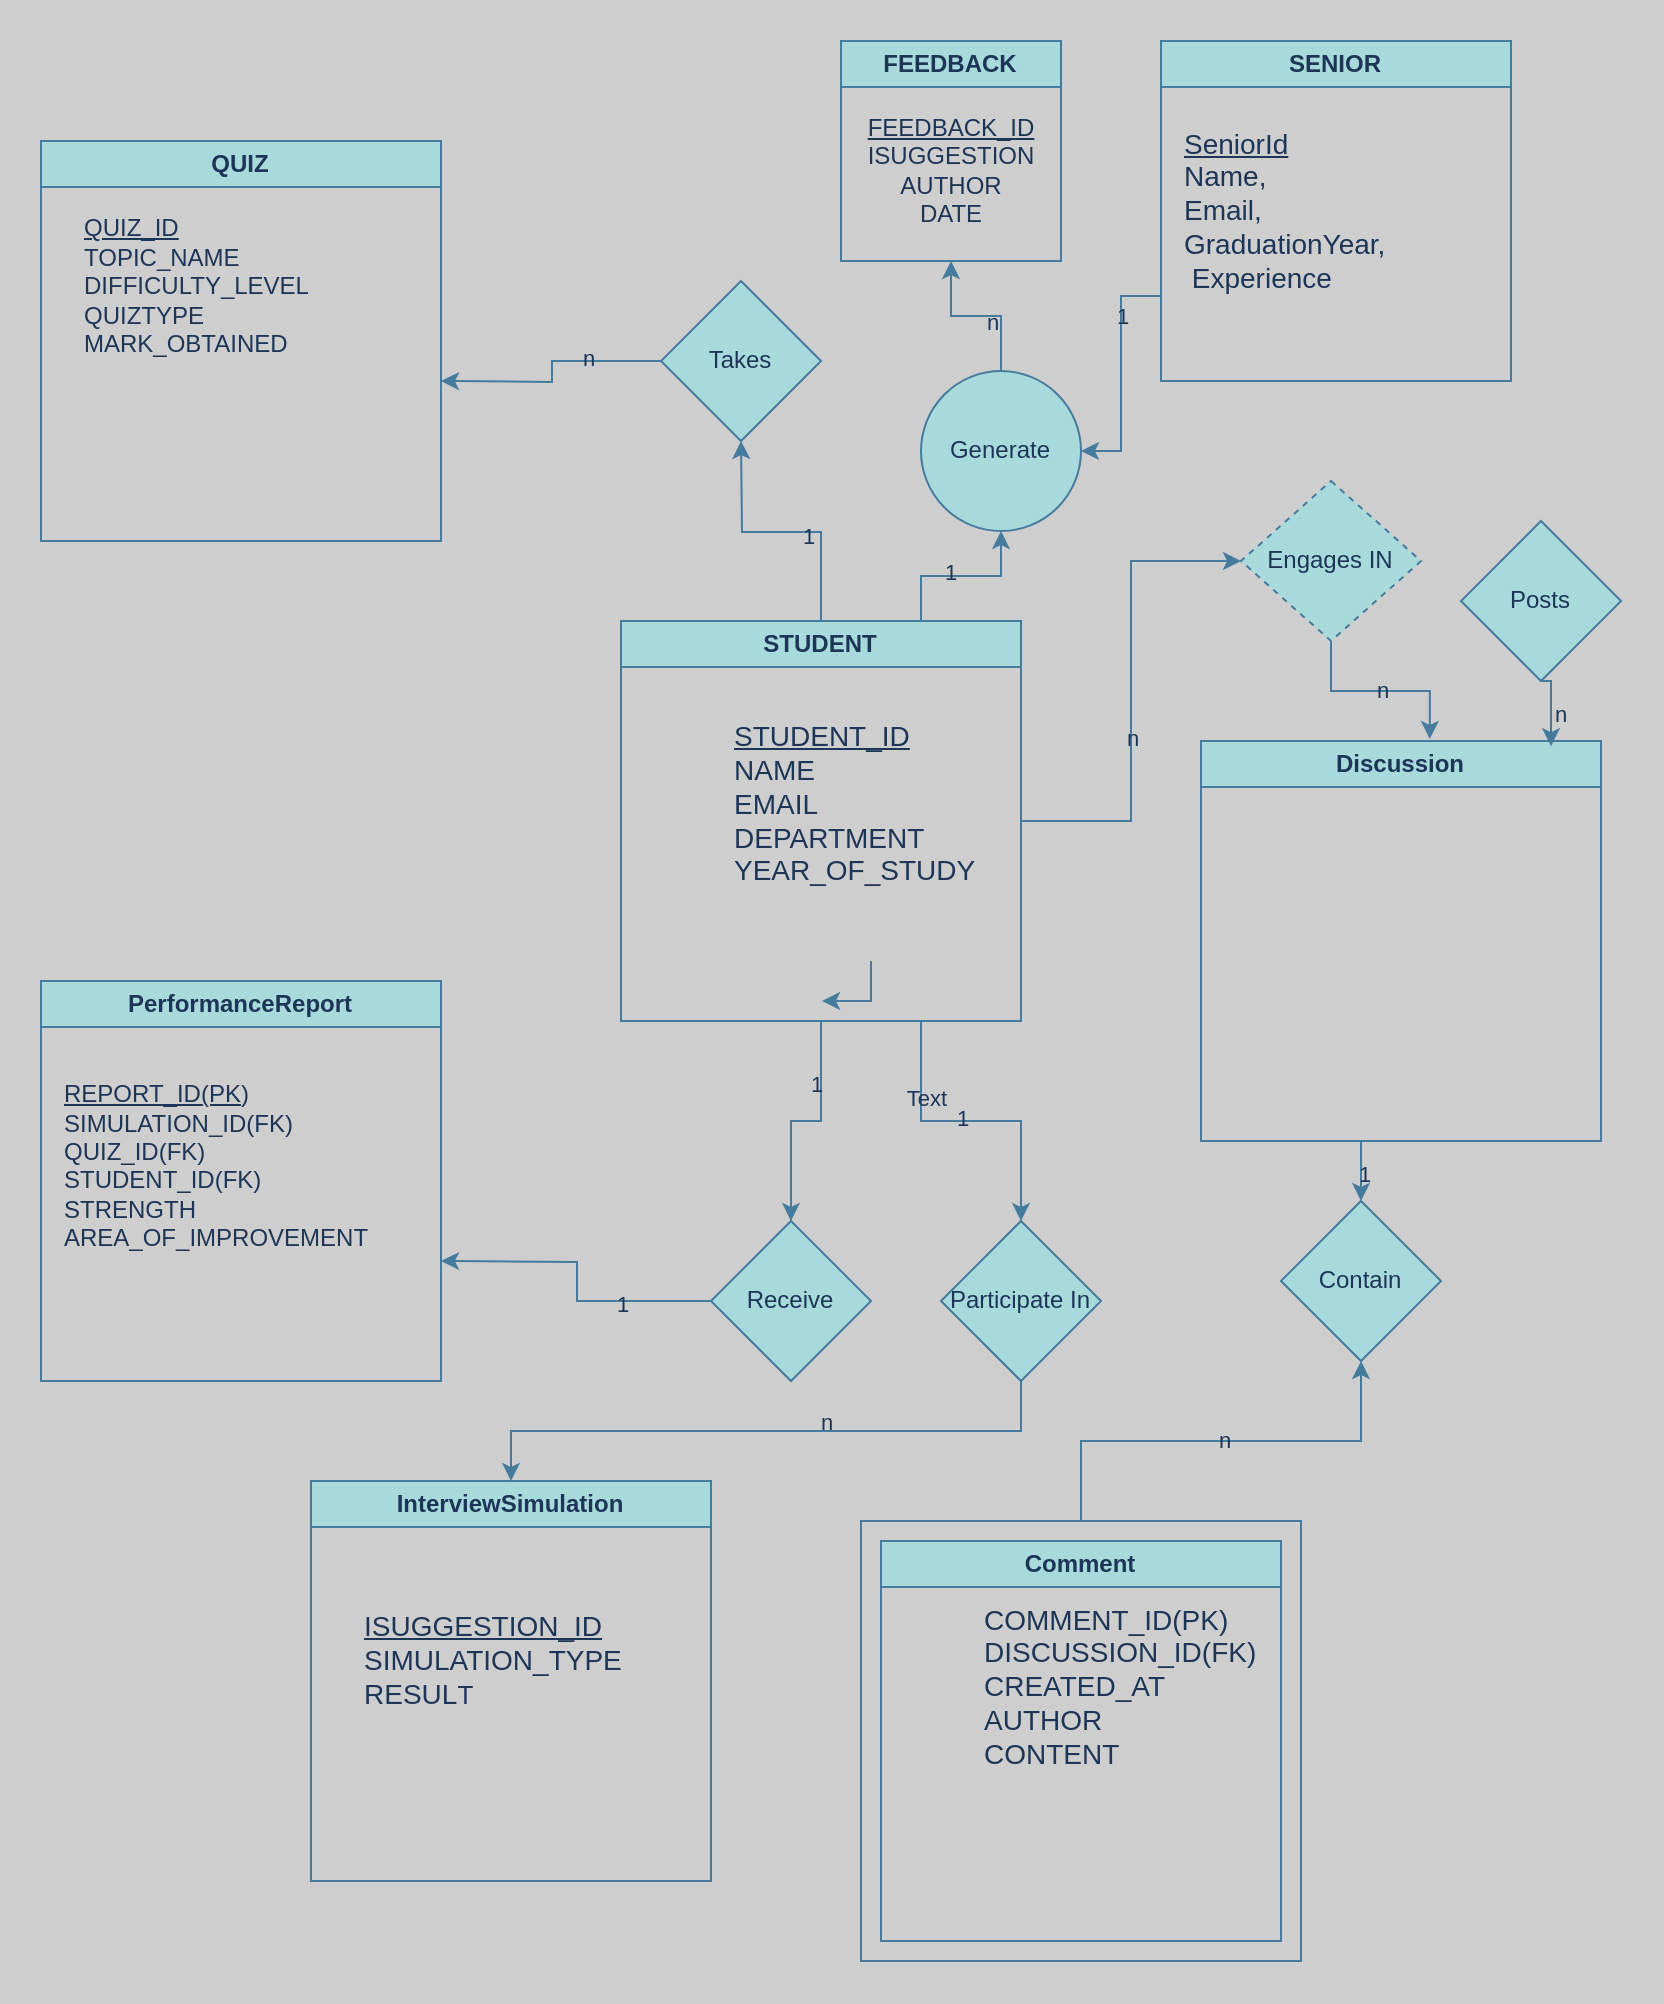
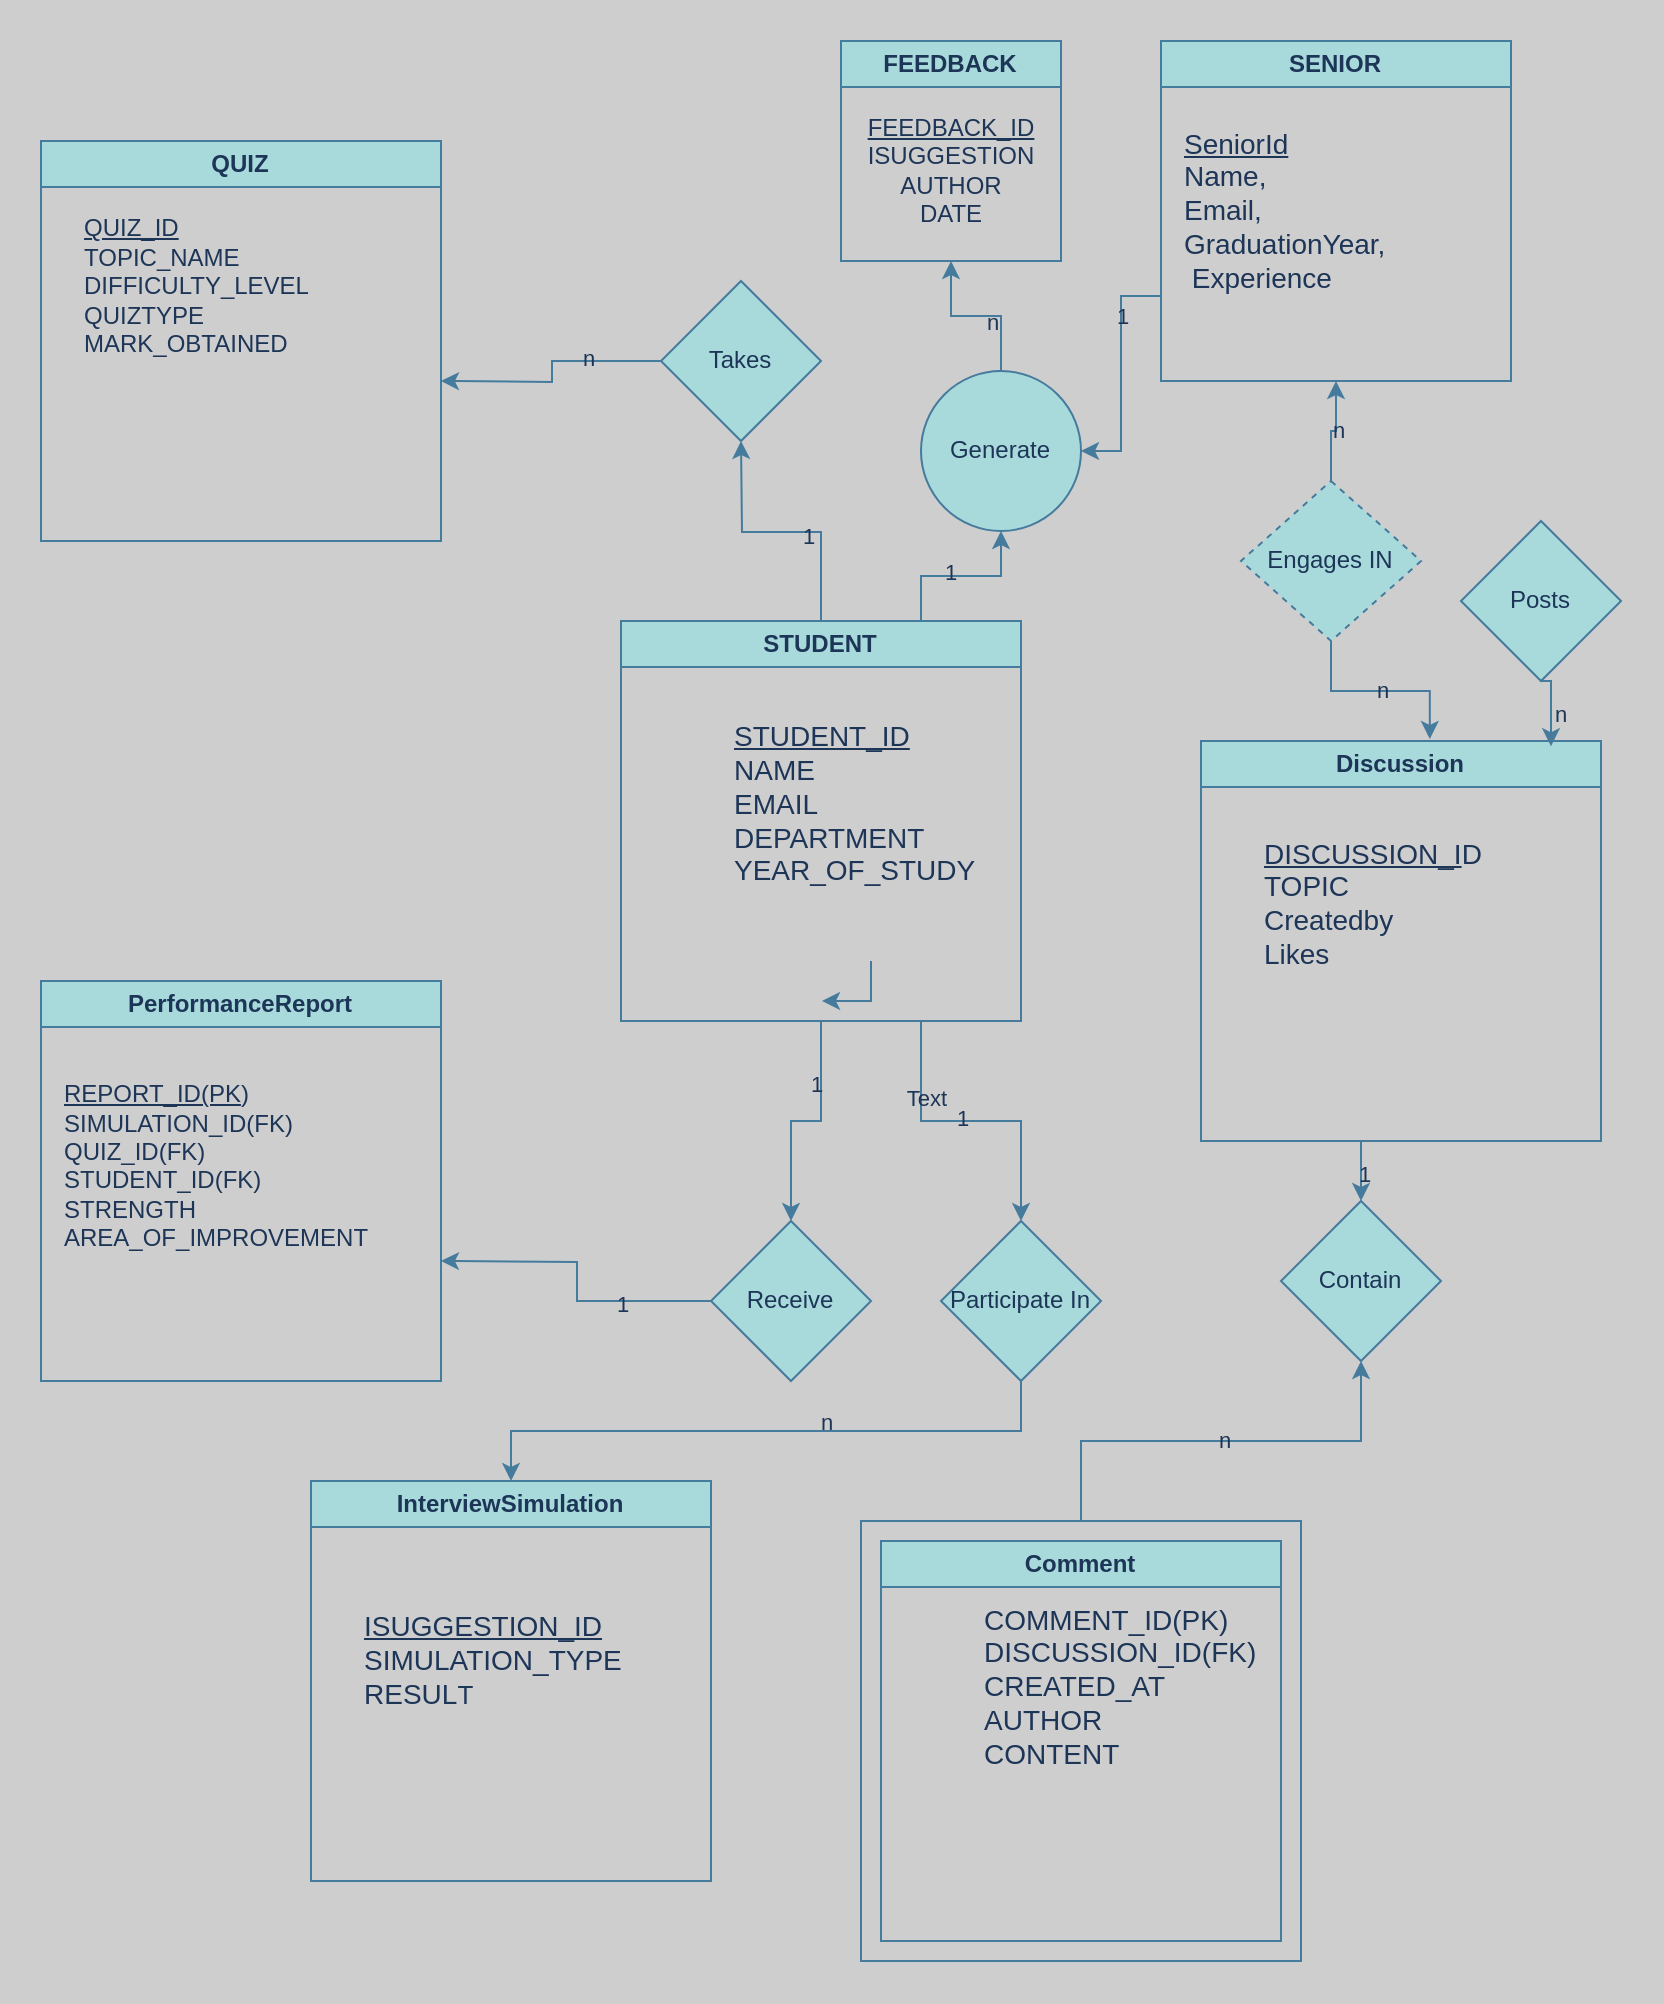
none -> (1331, 435)
(1131, 696) -> none
none -> (1391, 921)
